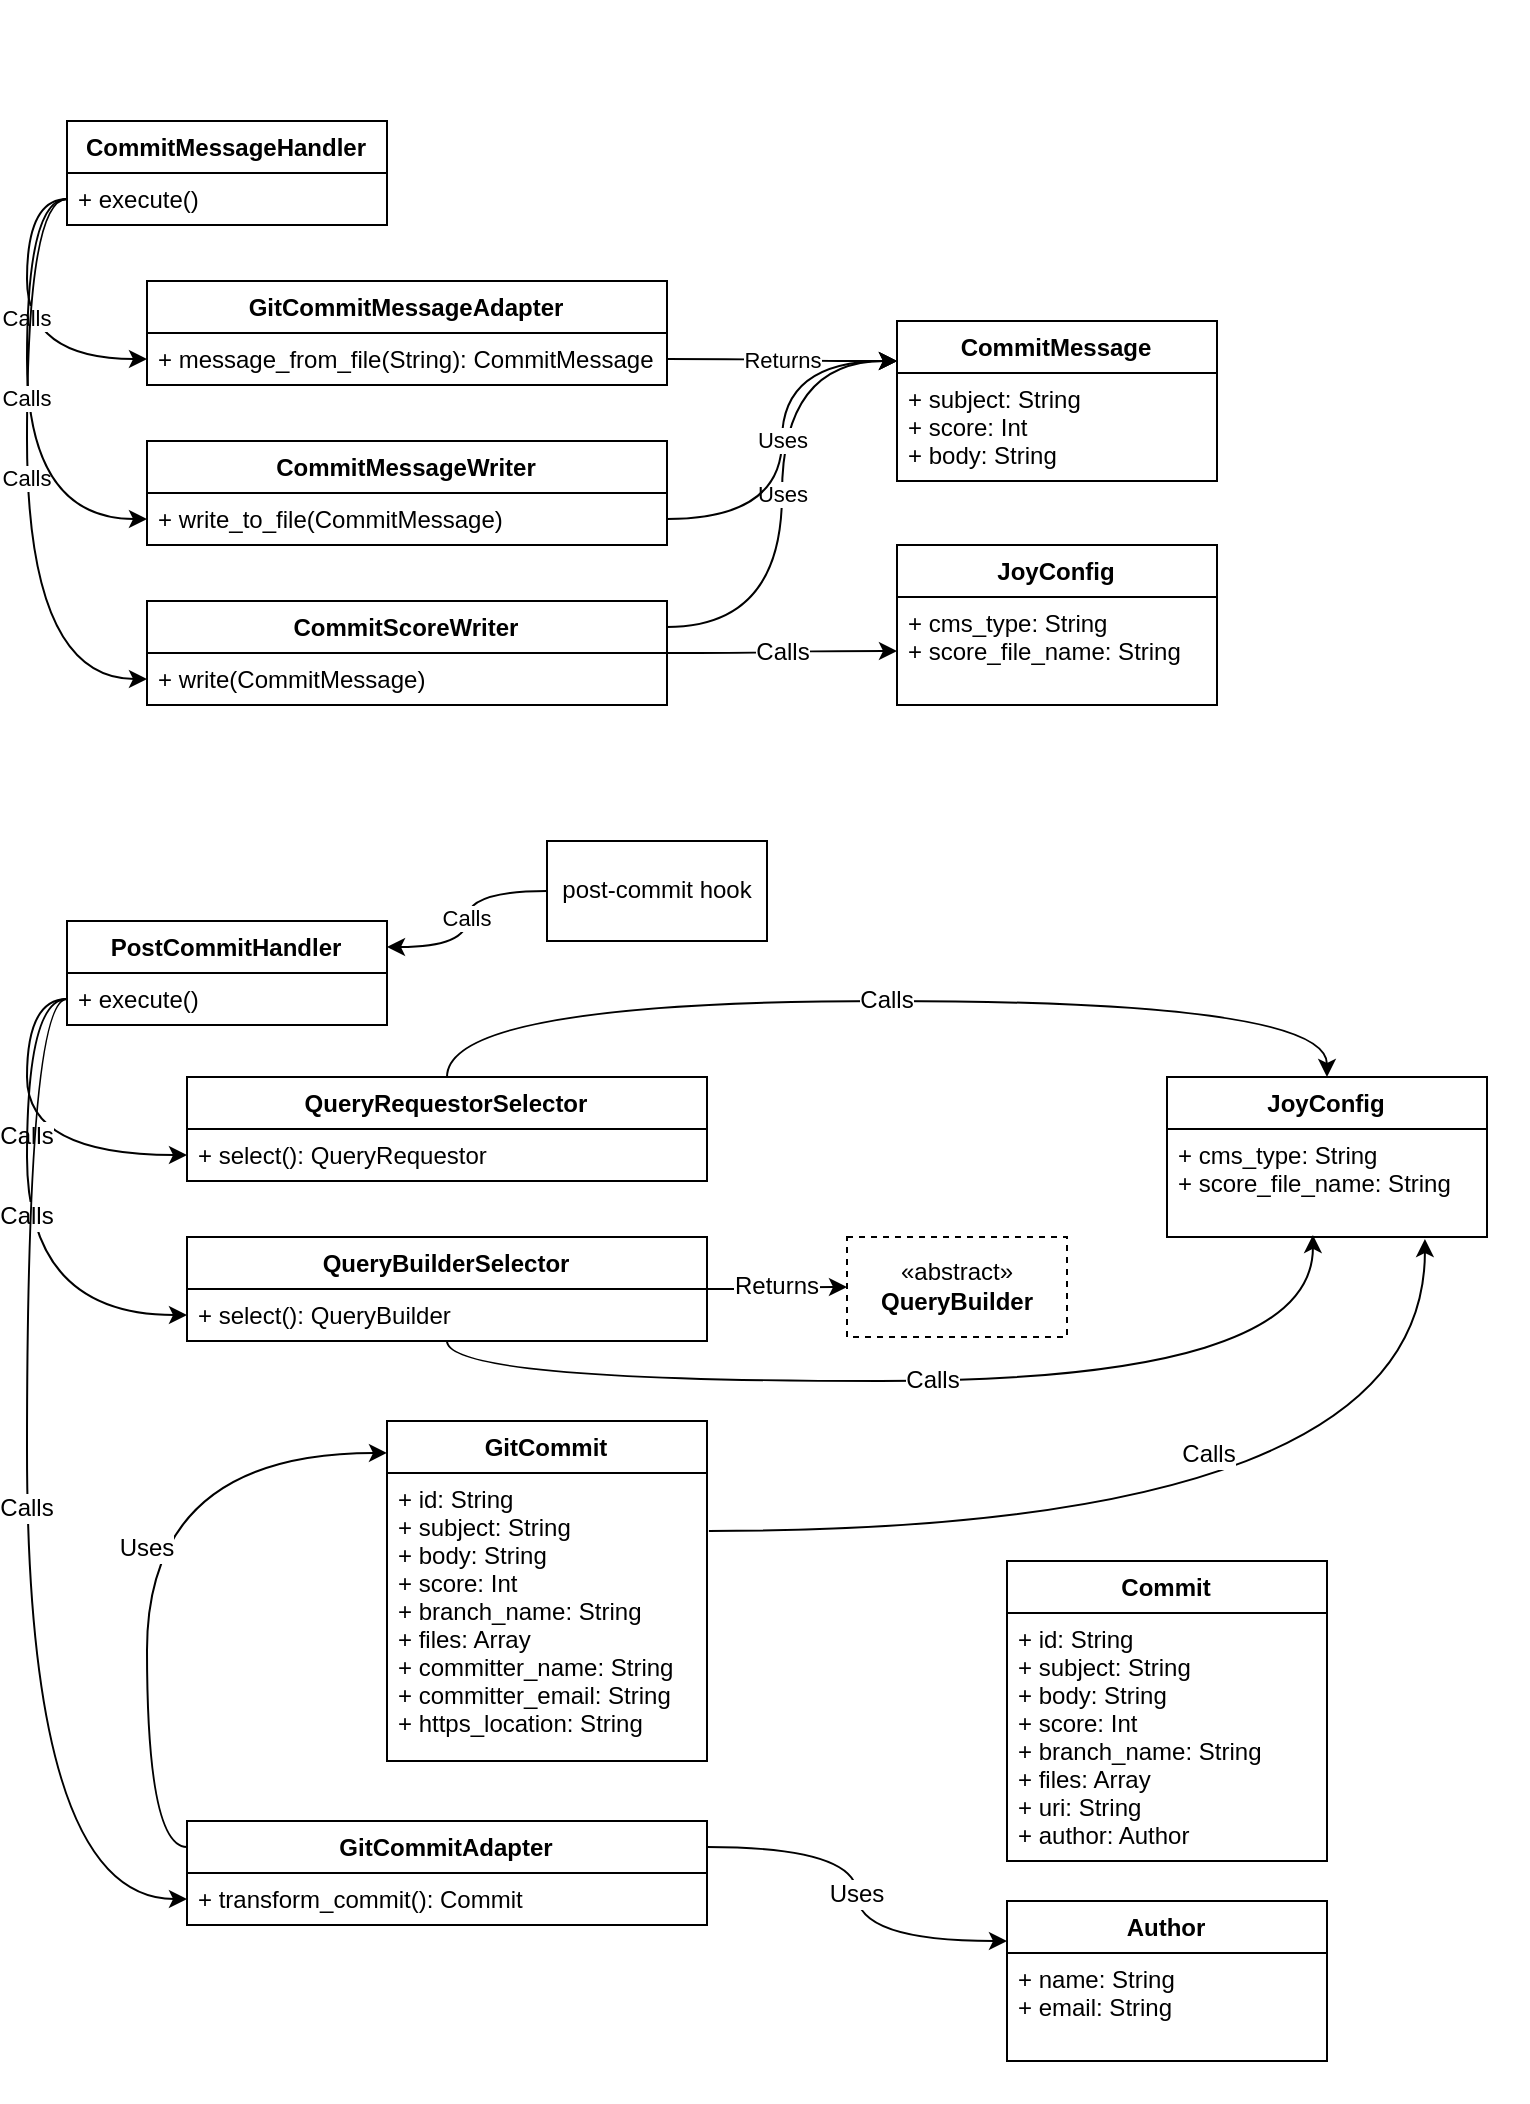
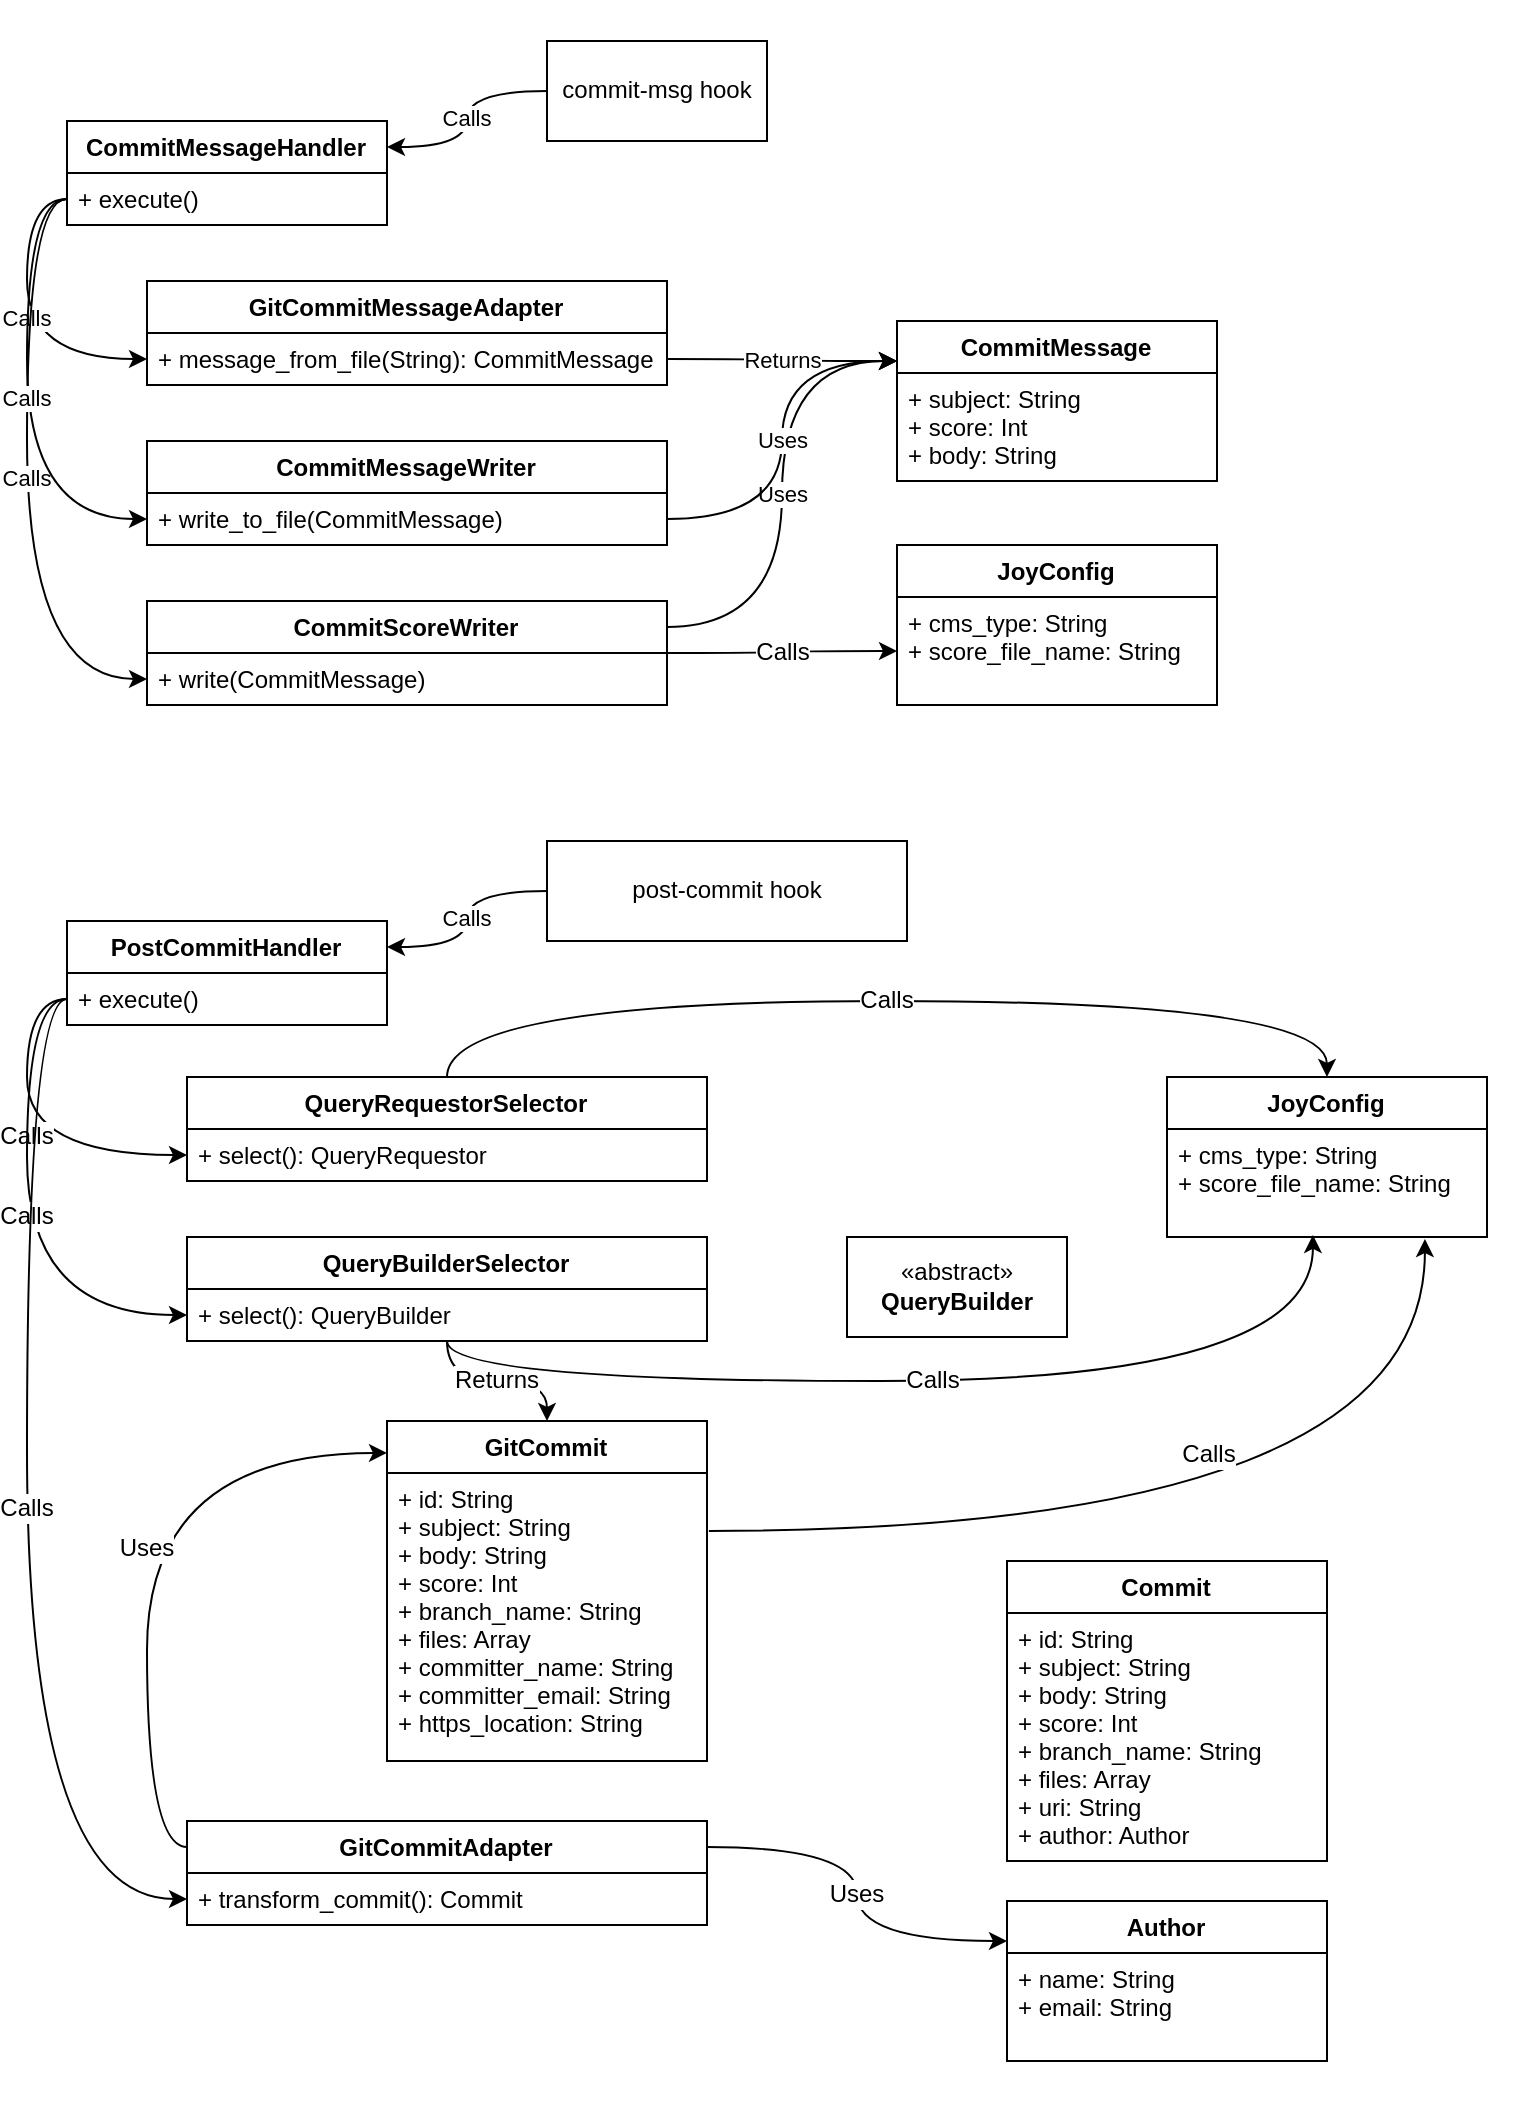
none -> (657, 91)
none -> (468, 113)
(657, 891) -> (727, 891)
(957, 1287) -> (957, 1287)
(772, 1288) -> (495, 1381)
